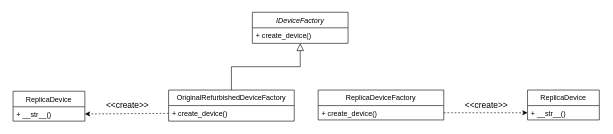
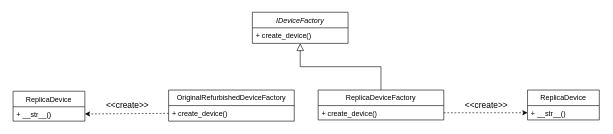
(253, 67) -> none
none -> (353, 67)
